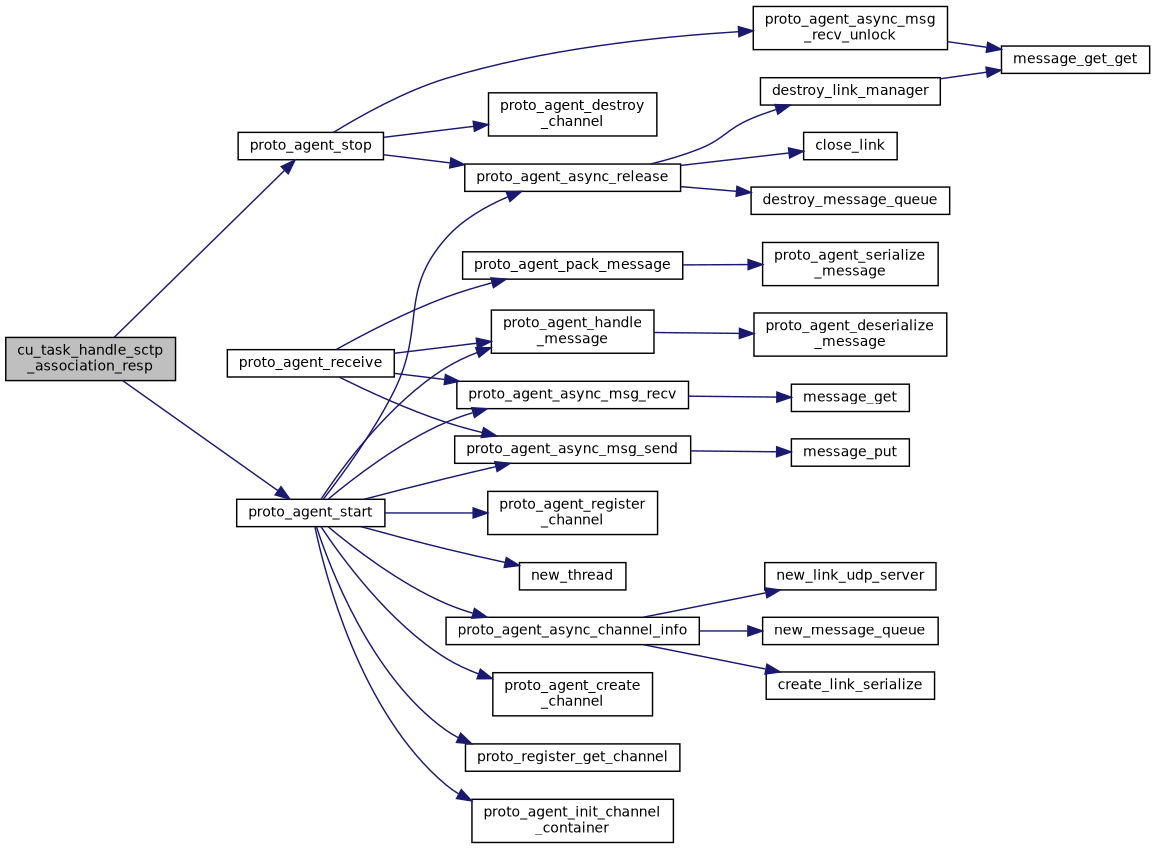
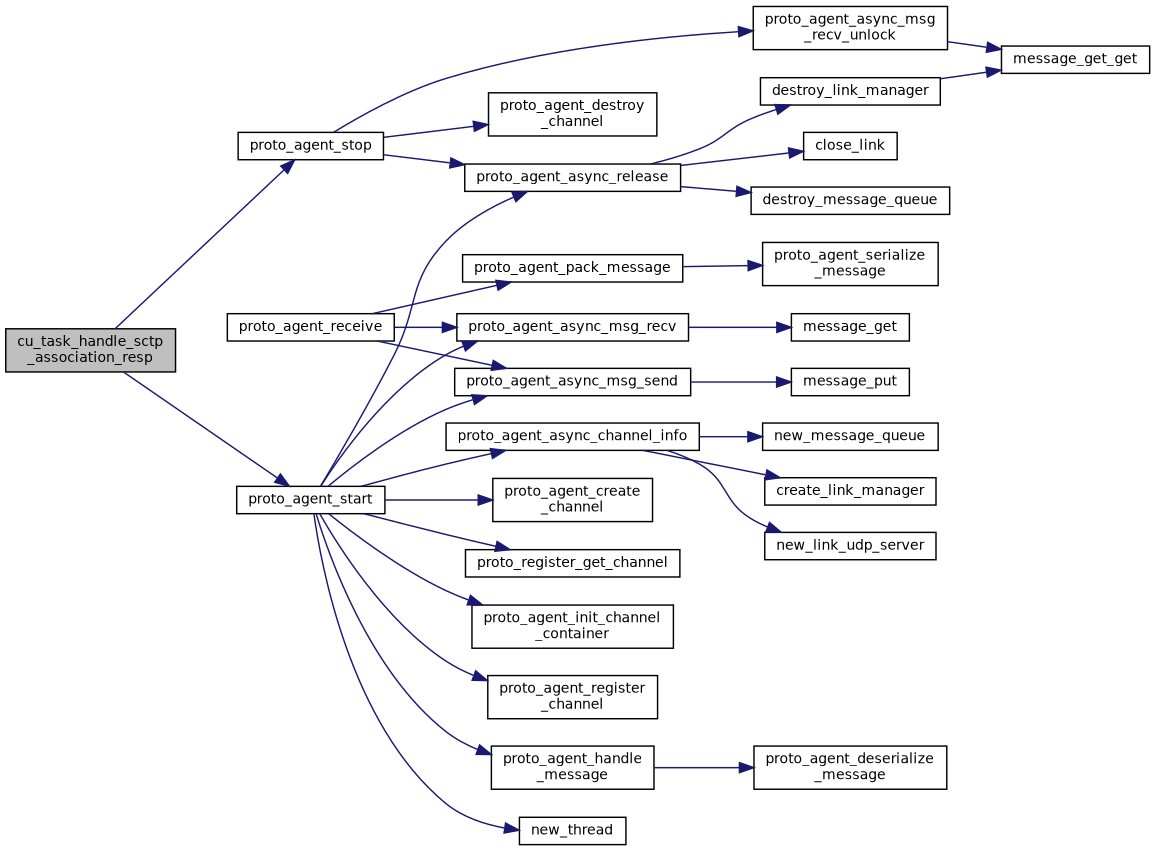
(436, 348) -> none
(850, 686) -> (850, 491)
